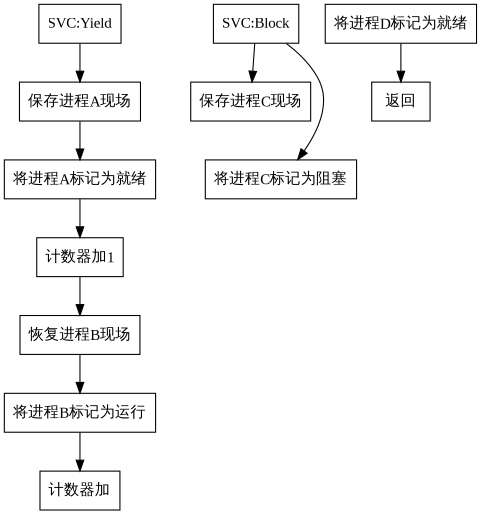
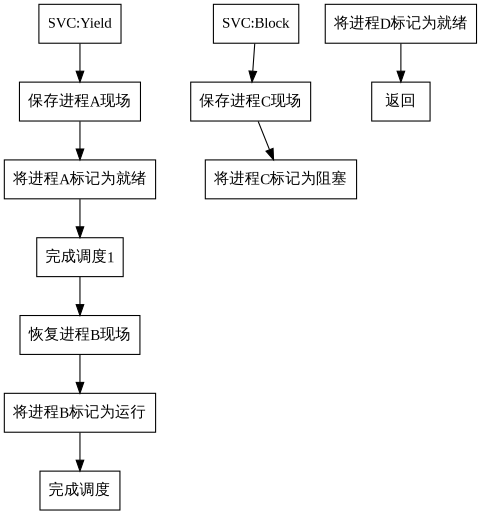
(323, 93) -> (264, 135)
(80, 257) -> (80, 257)
(80, 491) -> (80, 491)
